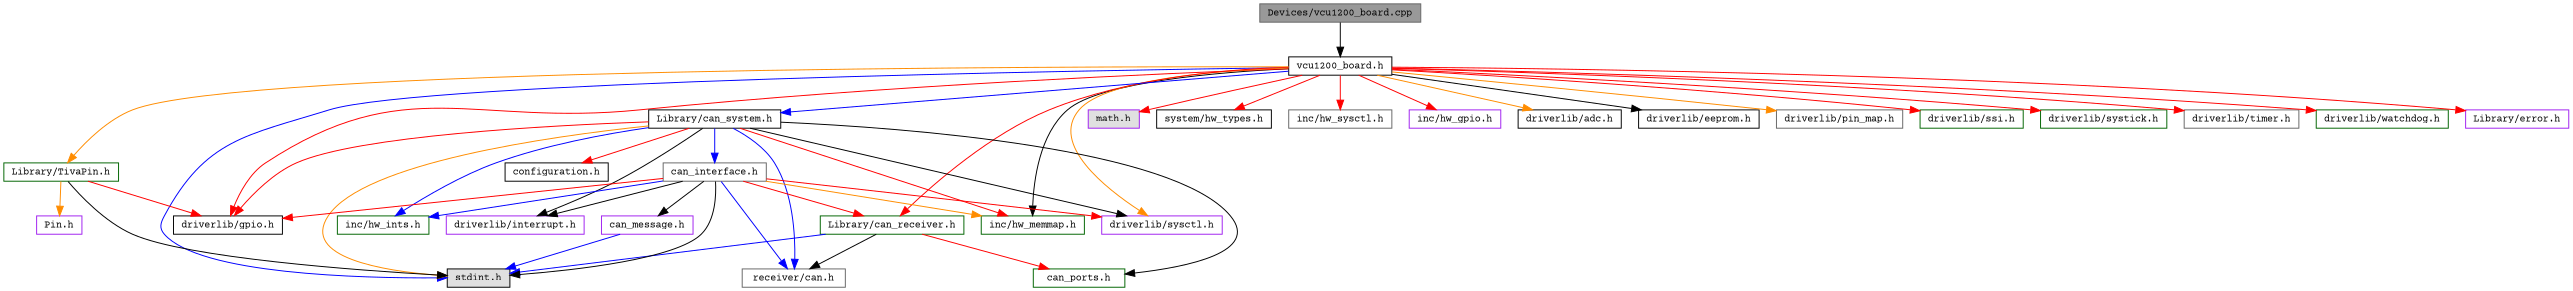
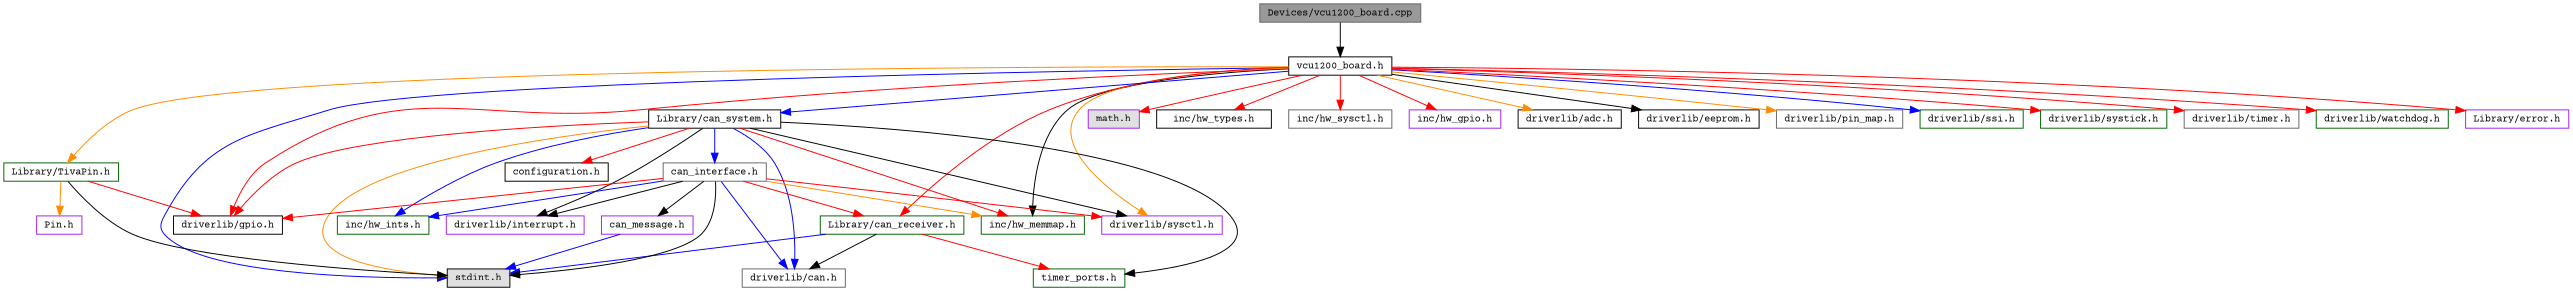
(1755, 95) -> (1755, 95)
(1214, 119) -> (1214, 119)
(794, 278) -> (794, 278)
(1079, 278) -> (1079, 278)
